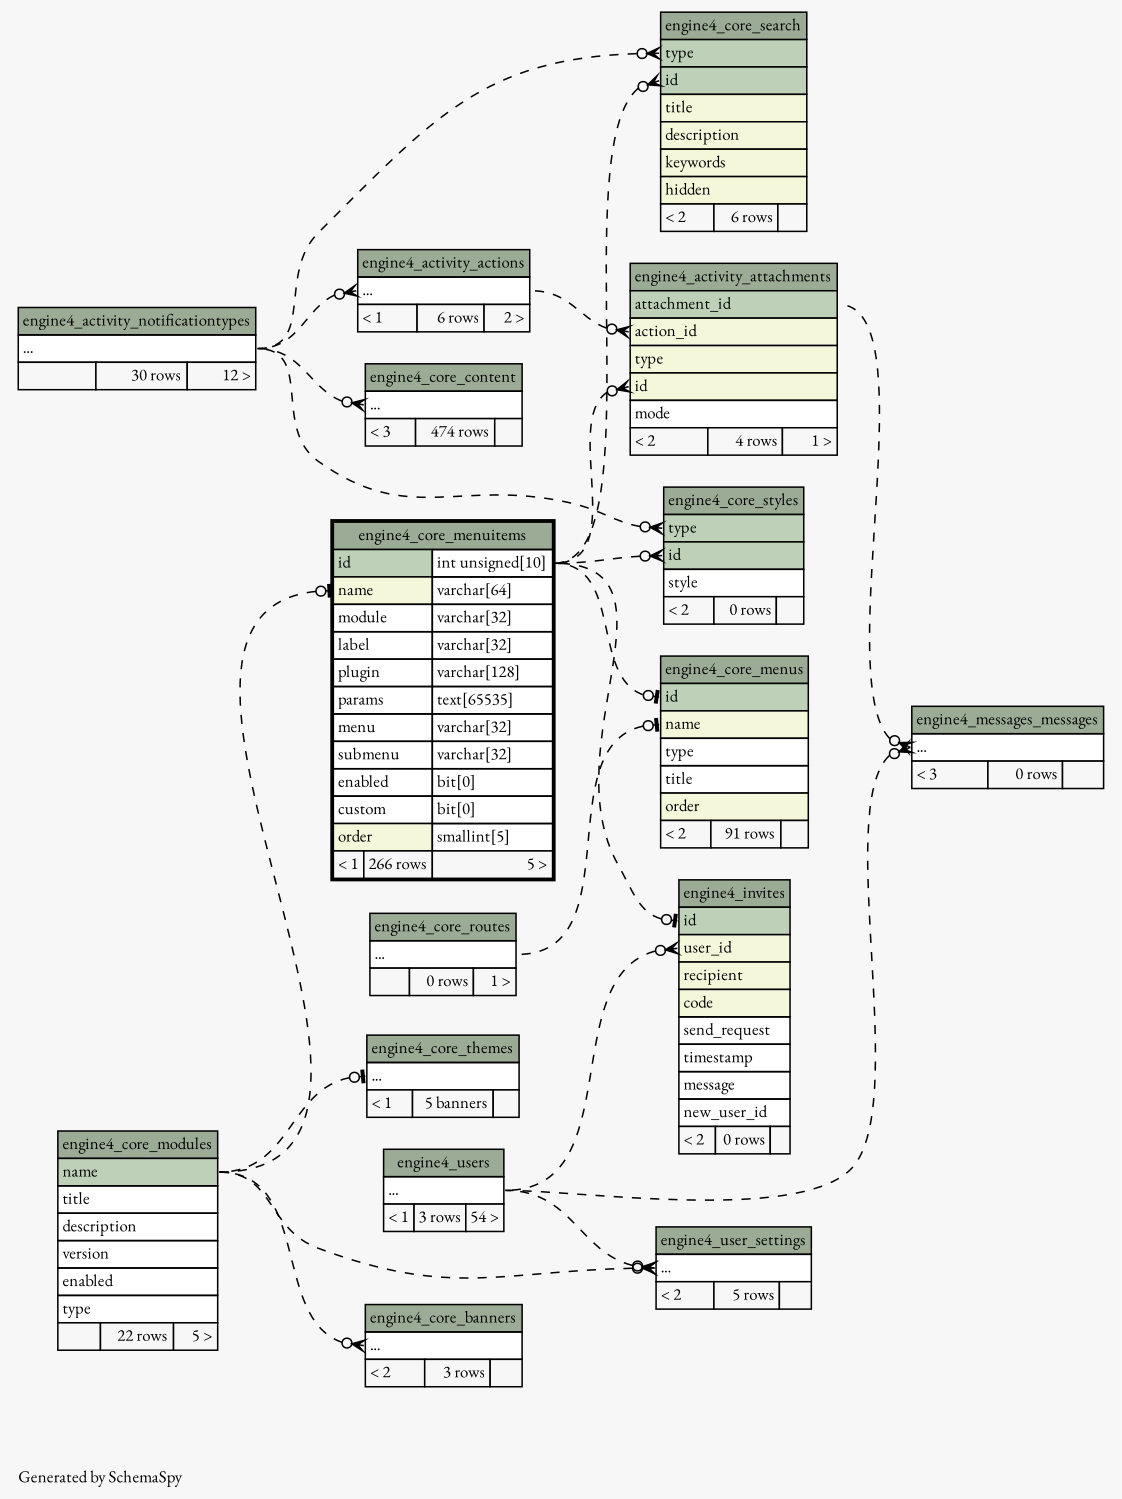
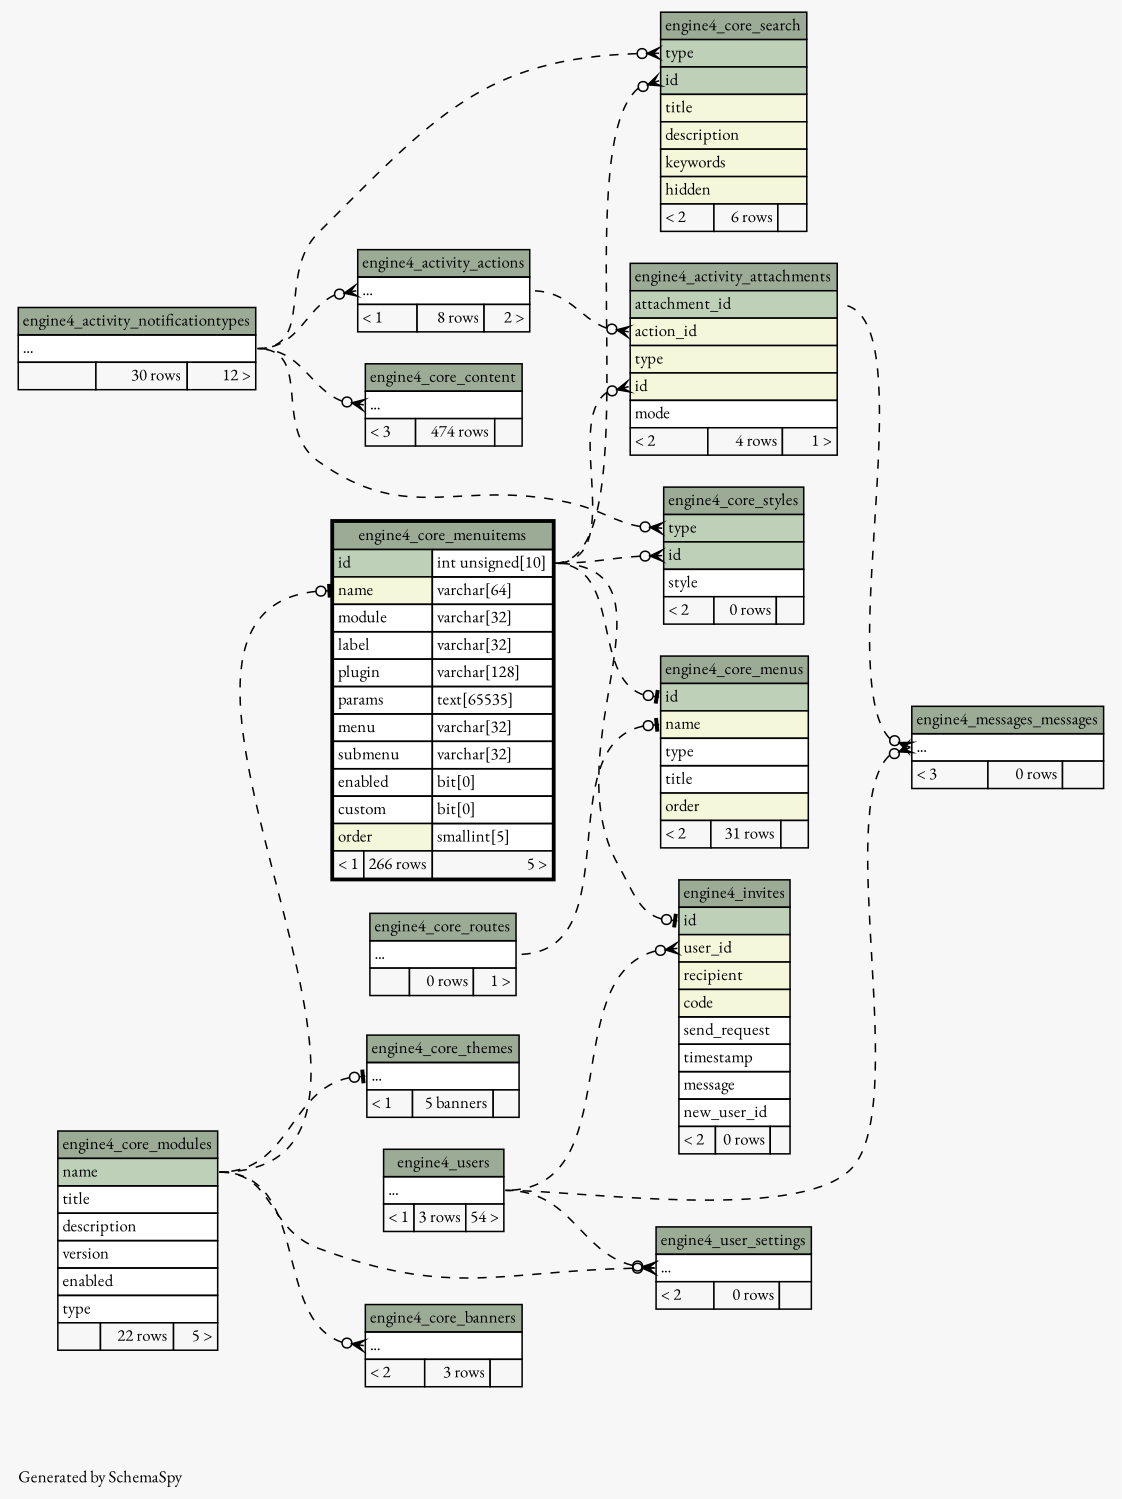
(458, 317) -> (458, 317)
(750, 833) -> (750, 833)
(754, 1295) -> (754, 1295)
